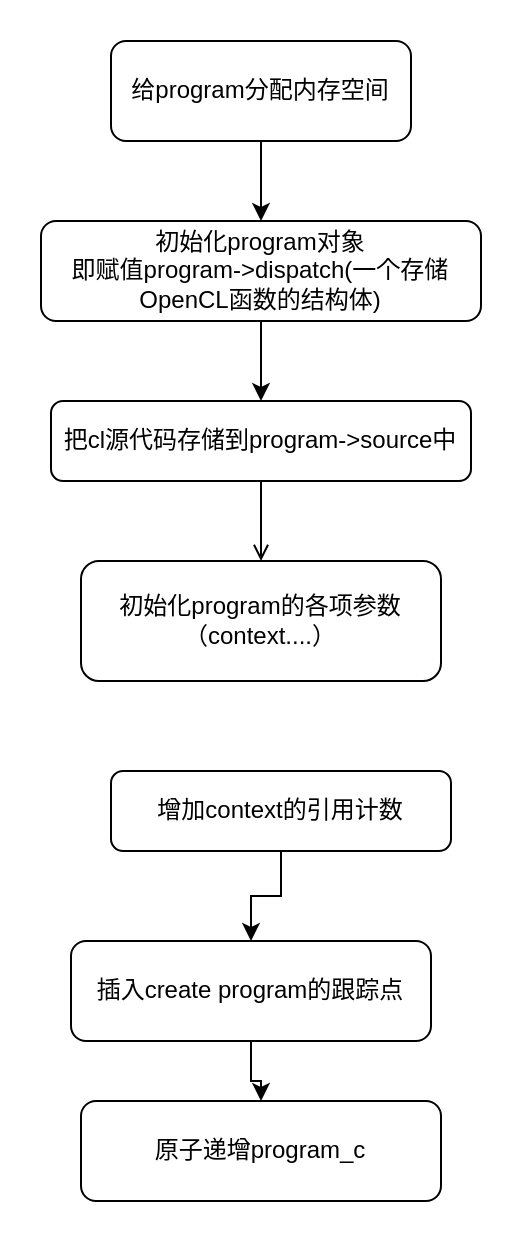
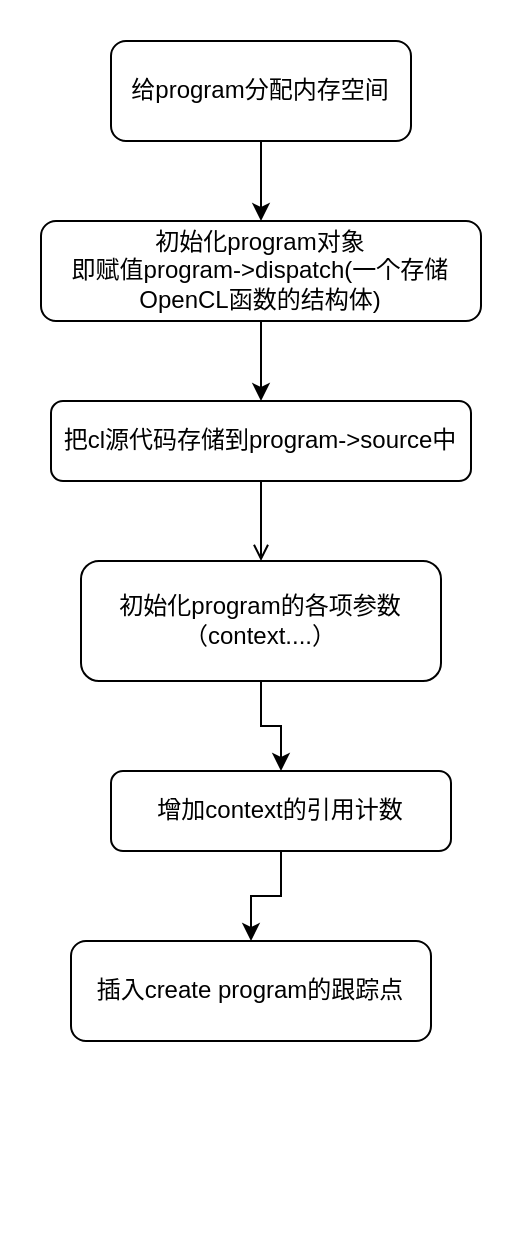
none -> (264, 726)
(251, 1069) -> none
(261, 1151) -> none
